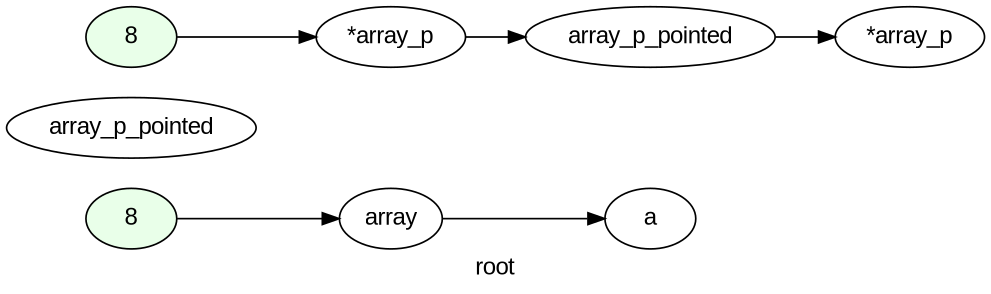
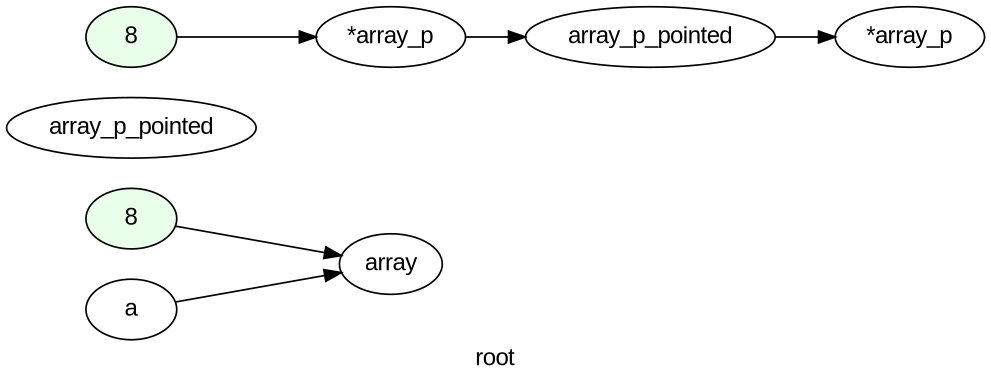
(515, 219) -> (250, 289)
